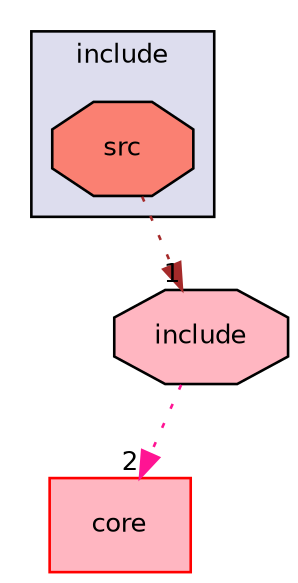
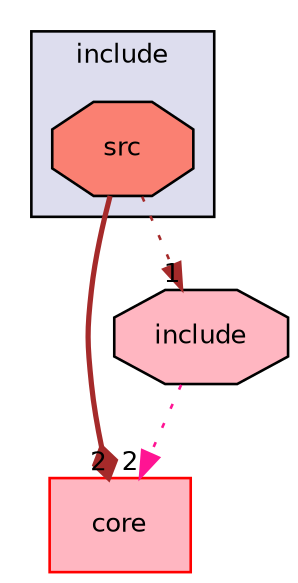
none -> (89, 321)
